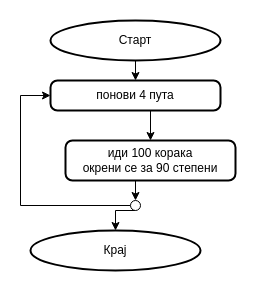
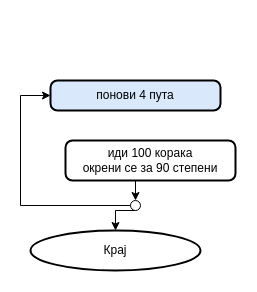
(136, 41) -> none
(136, 67) -> none
(136, 96) -> (136, 96)
(151, 121) -> none
